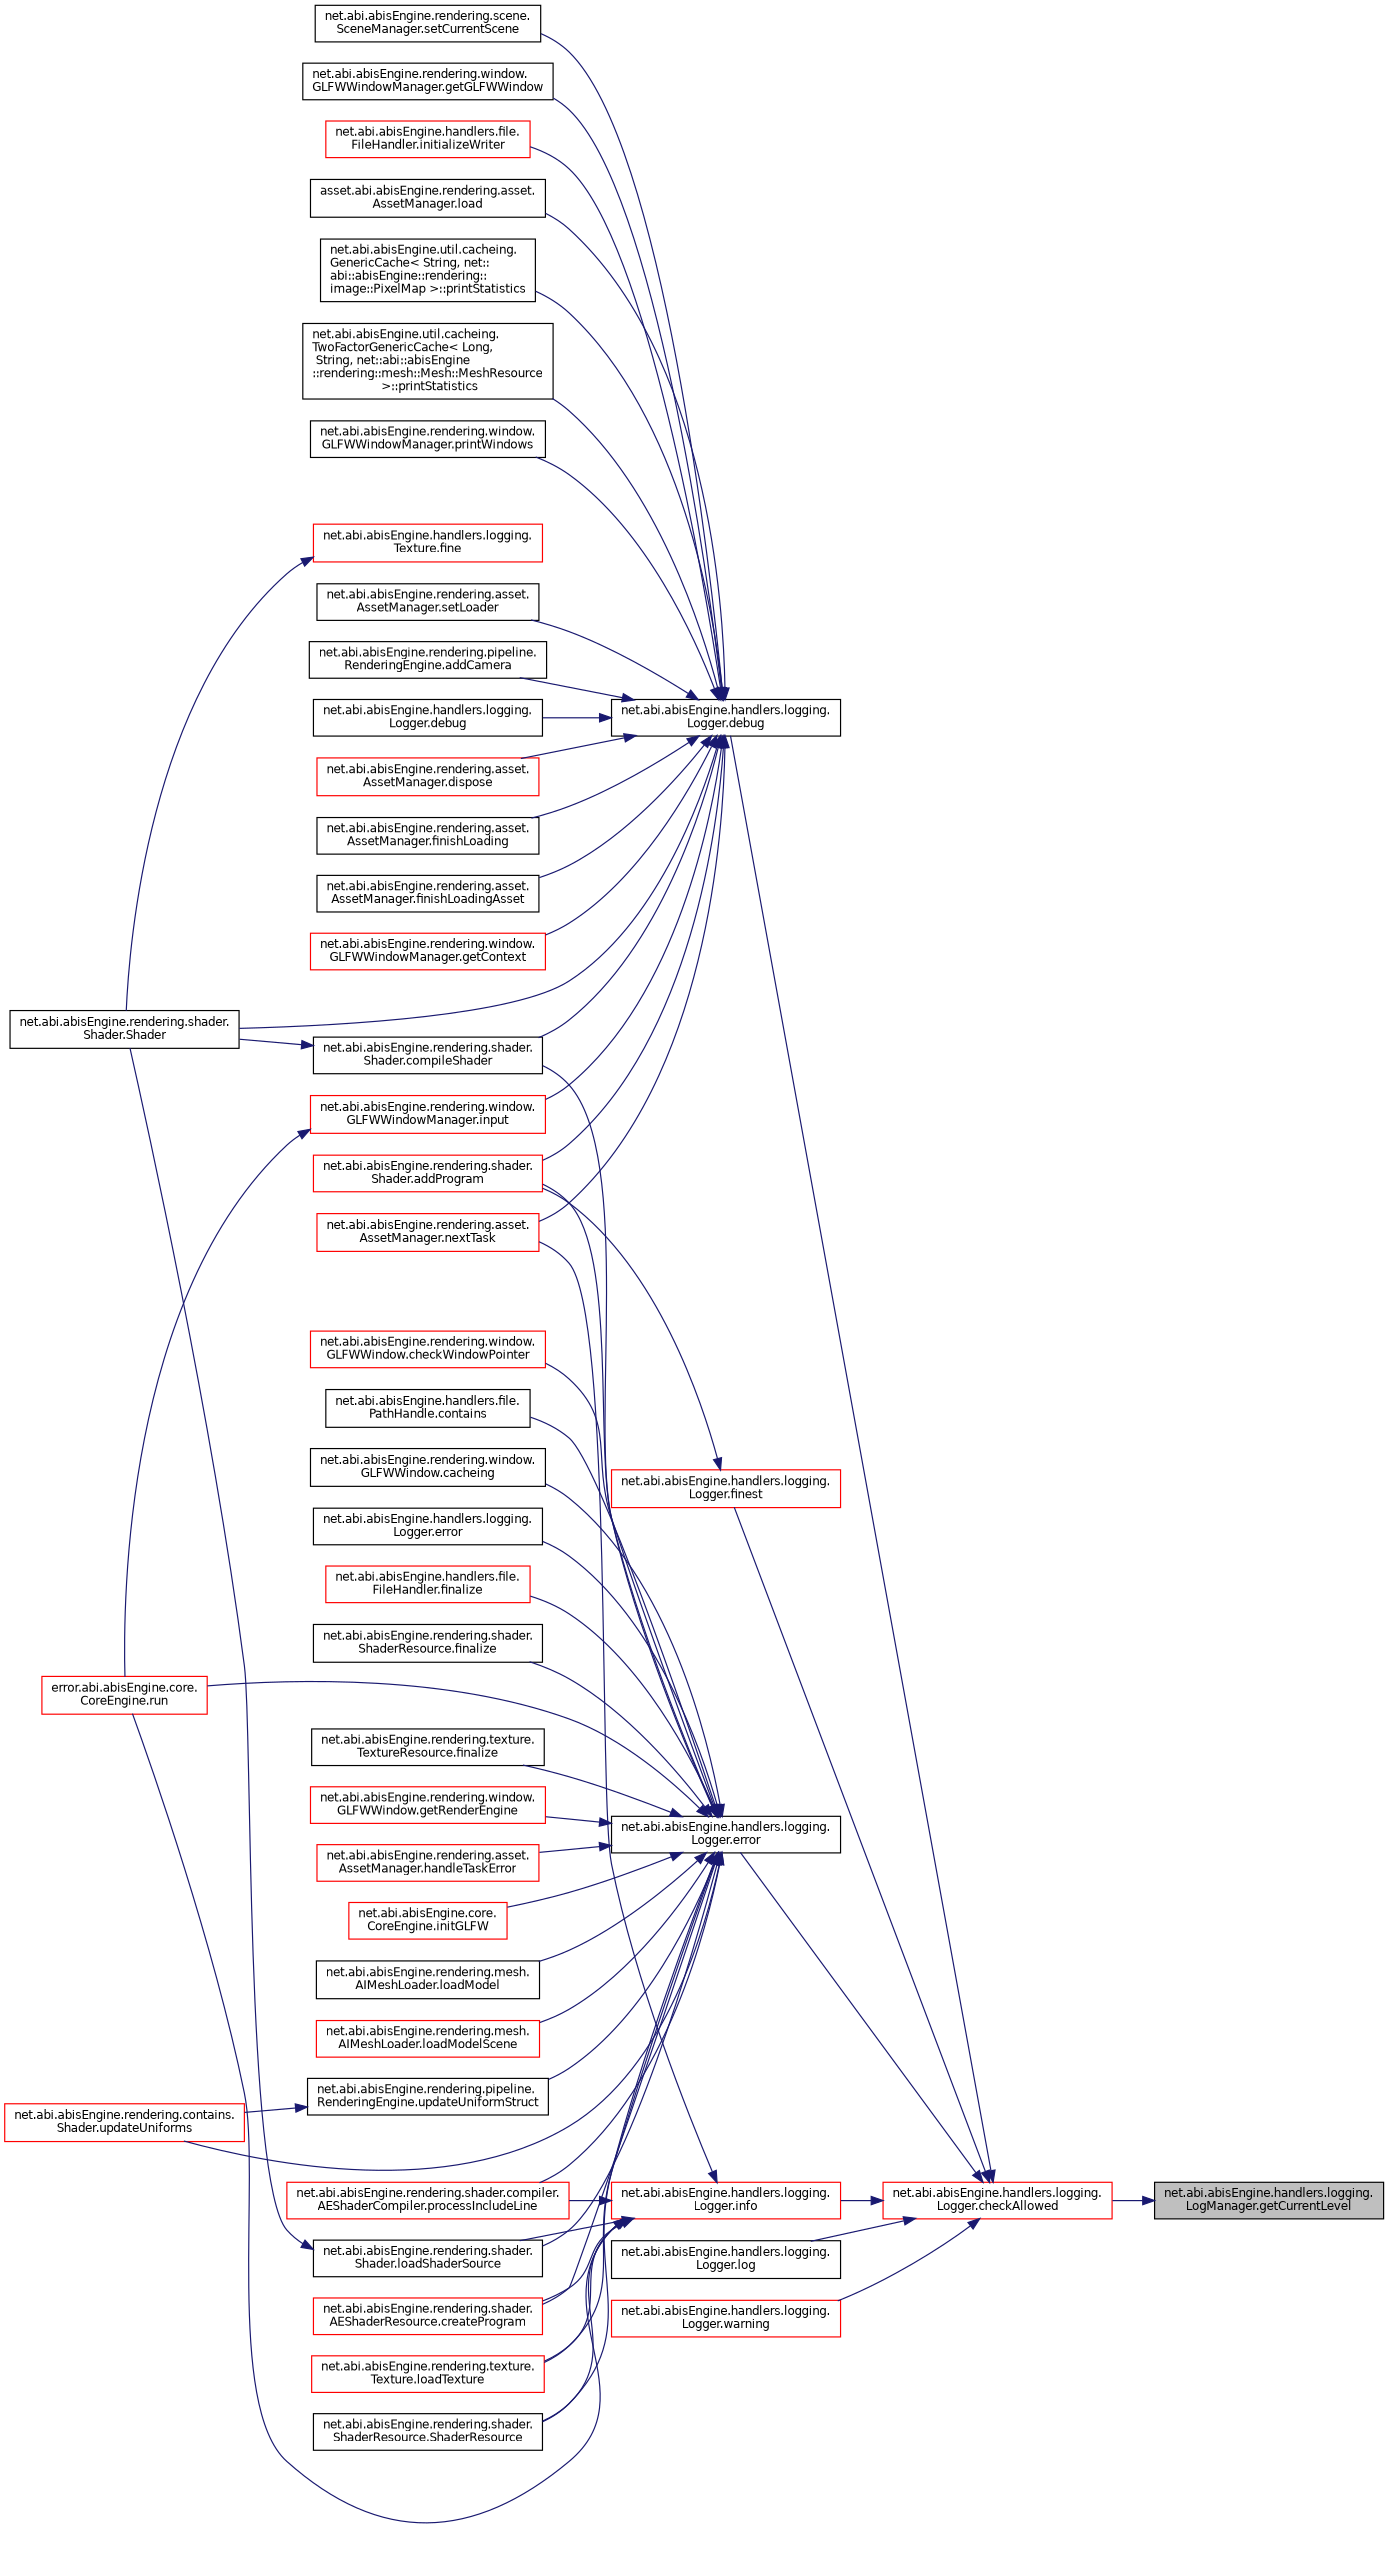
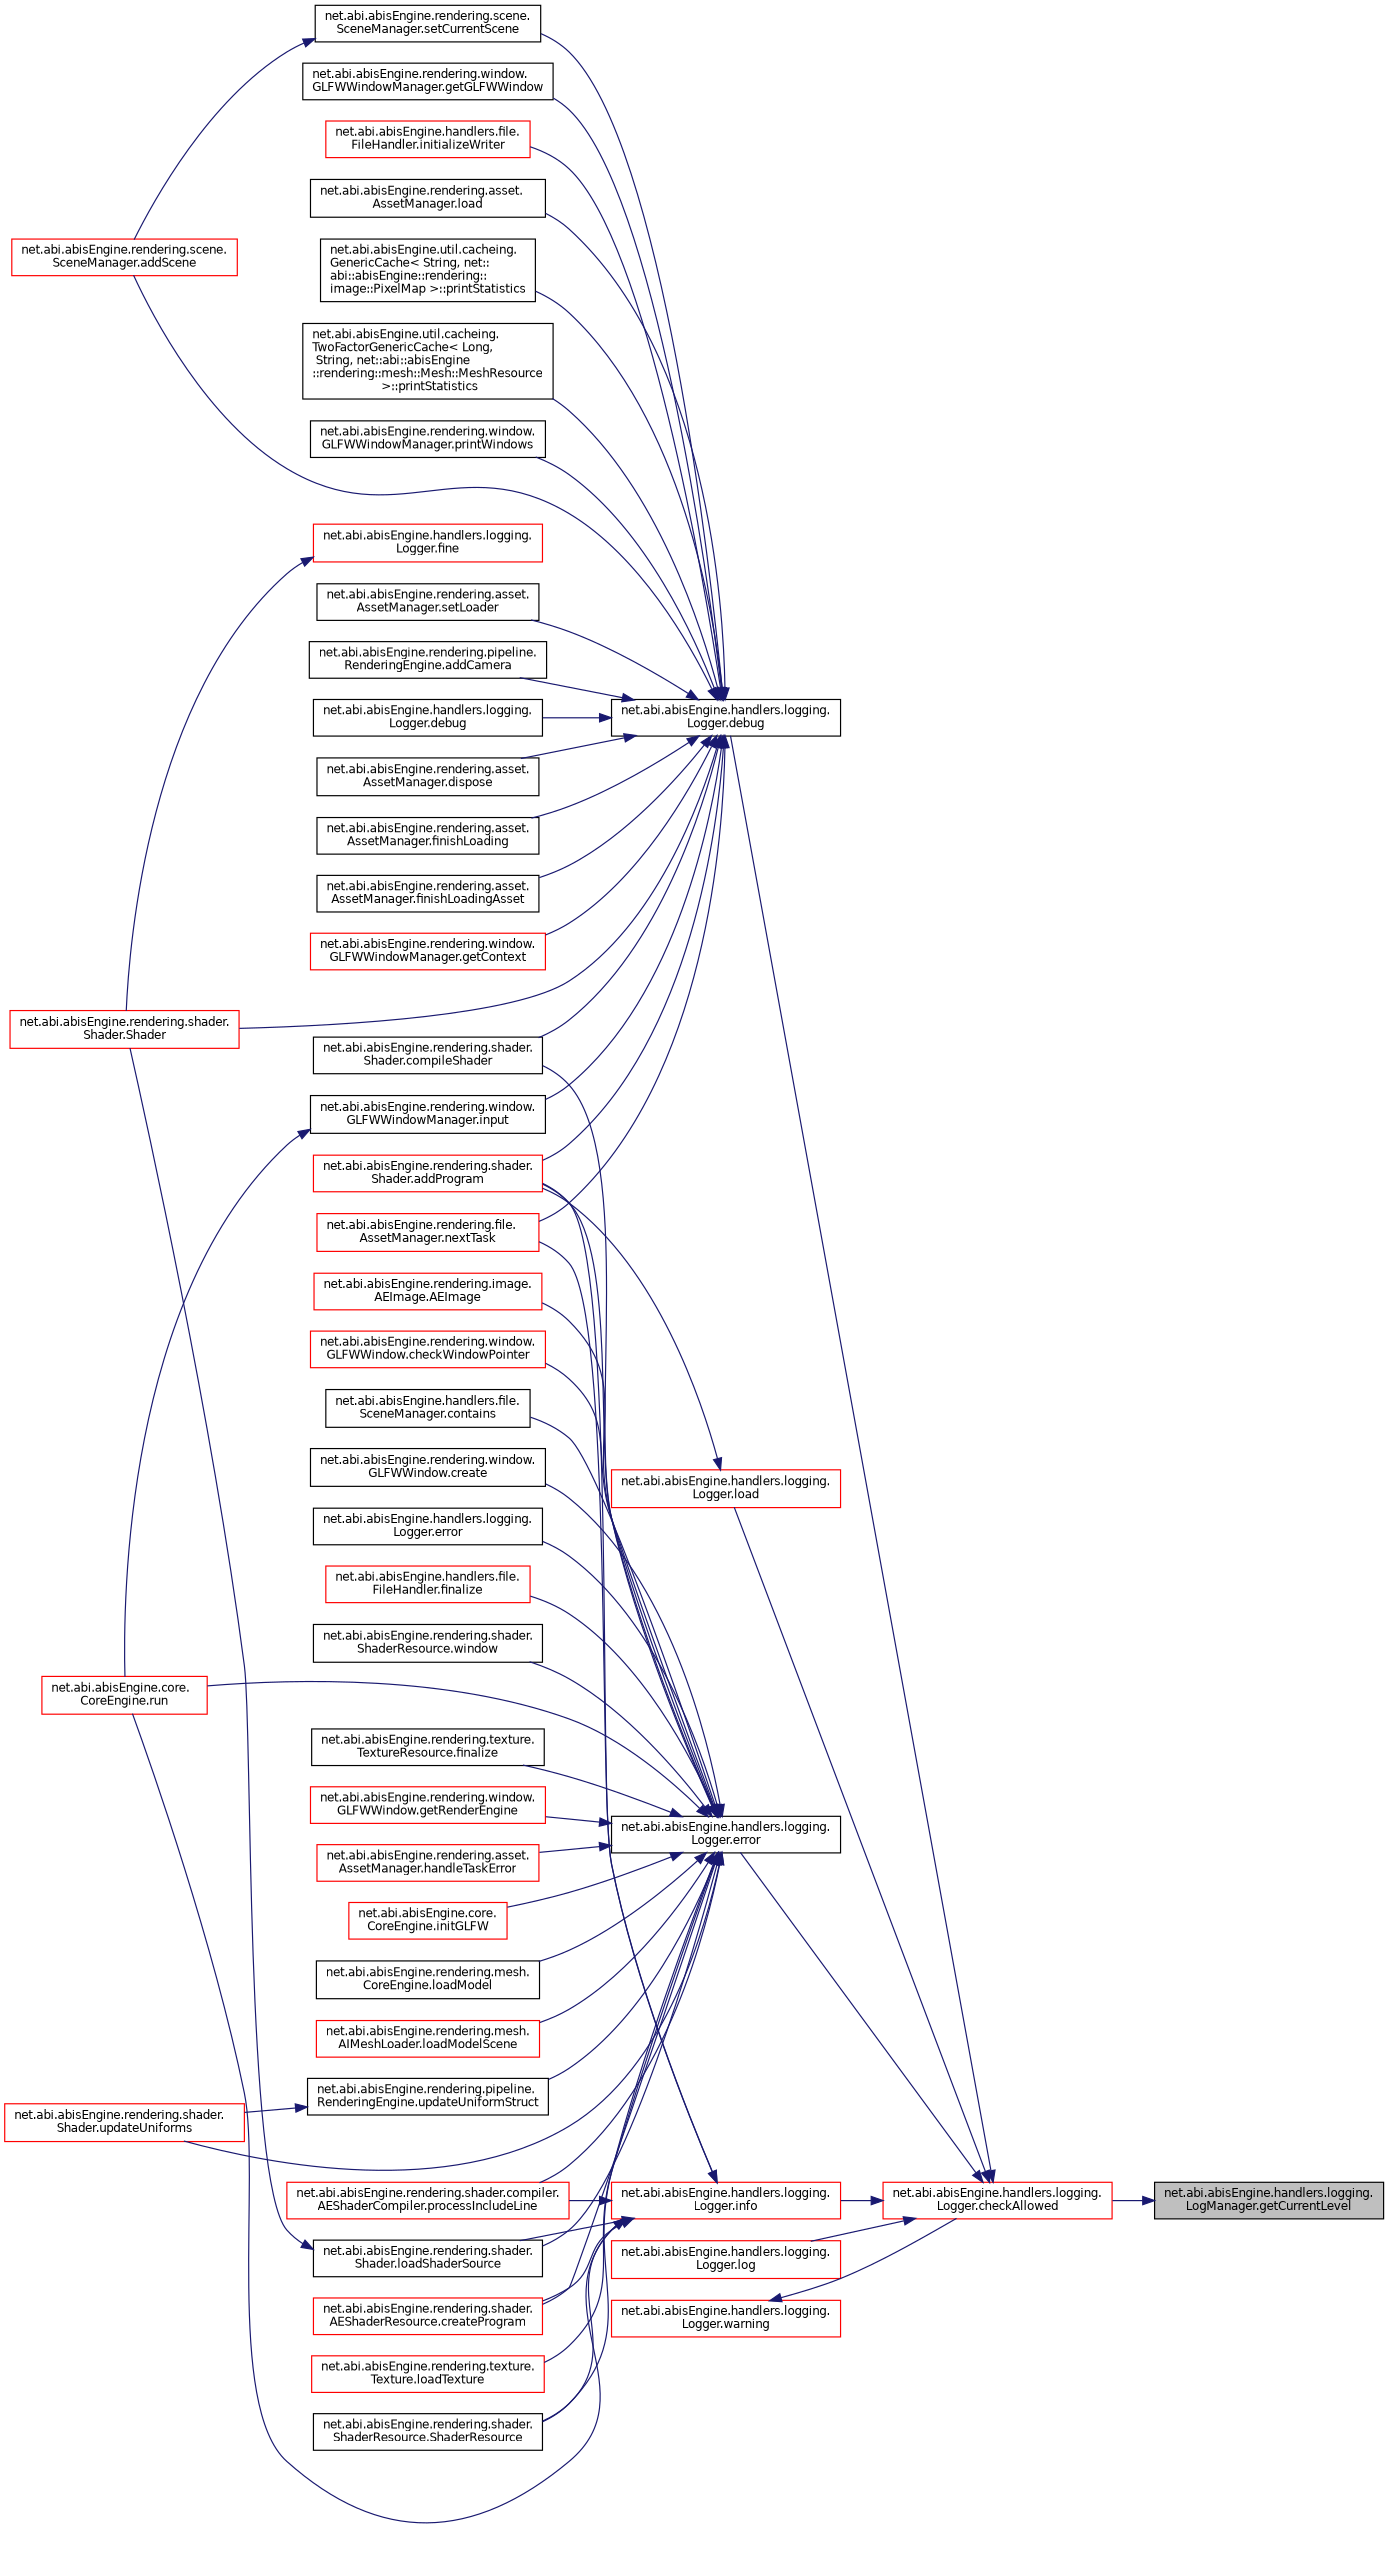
(428, 198) -> (428, 198)
none -> (125, 257)
(428, 543) -> (428, 543)
(428, 777) -> (428, 777)
(125, 1029) -> (125, 1029)
(270, 1042) -> none
(428, 1114) -> (428, 1114)
(428, 1232) -> (428, 1232)
none -> (428, 1292)
(428, 1408) -> (428, 1408)
(428, 1467) -> (428, 1467)
(726, 1489) -> (726, 1489)
(428, 1643) -> (428, 1643)
(125, 1695) -> (125, 1695)
(428, 1980) -> (428, 1980)
(125, 2123) -> (125, 2123)
(726, 2260) -> (726, 2260)
(906, 2267) -> (872, 2265)
(590, 2299) -> (605, 1677)
